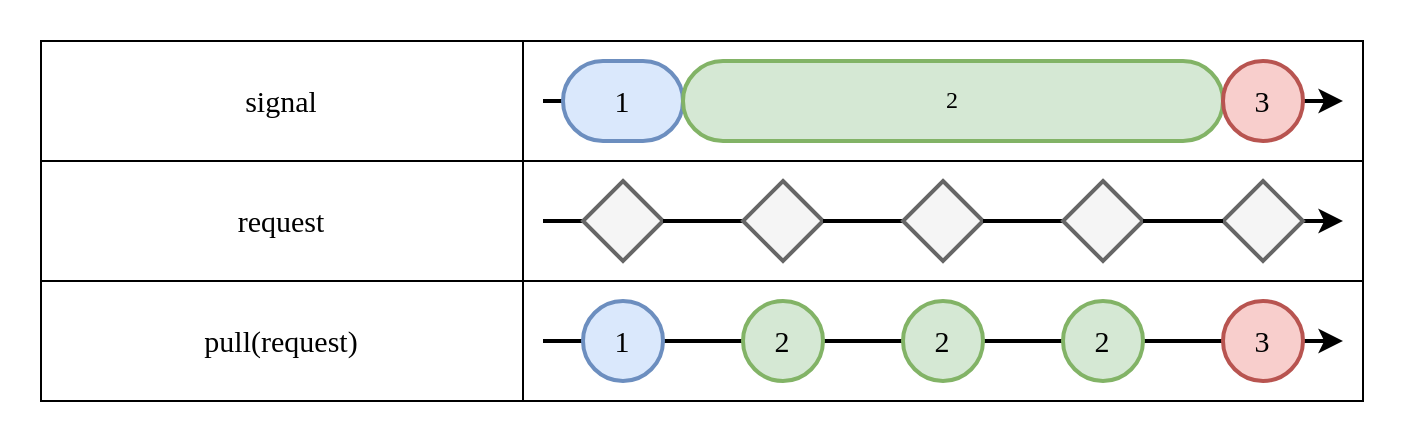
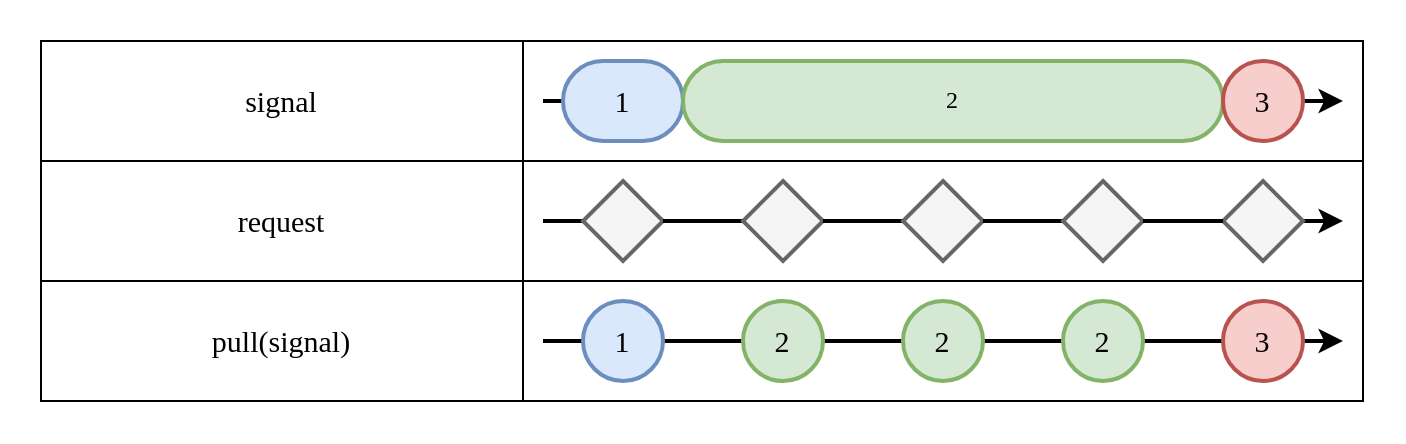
(282, 341) -> (282, 341)
